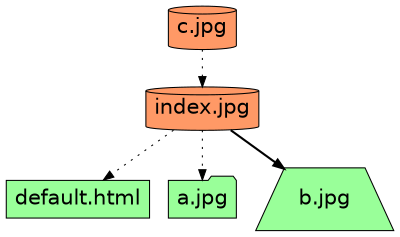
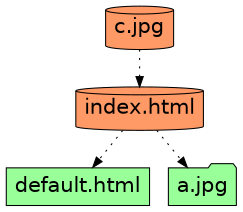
(202, 109) -> (140, 109)
(325, 199) -> none
